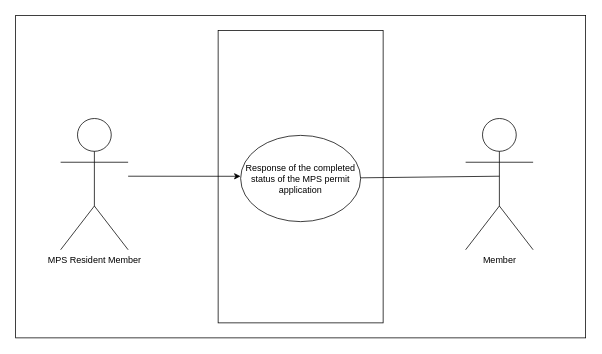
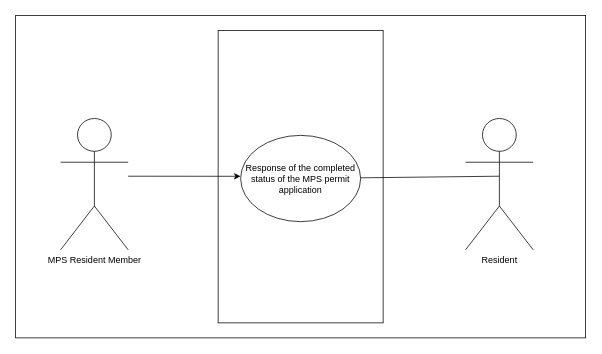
(500, 261) -> (500, 261)
